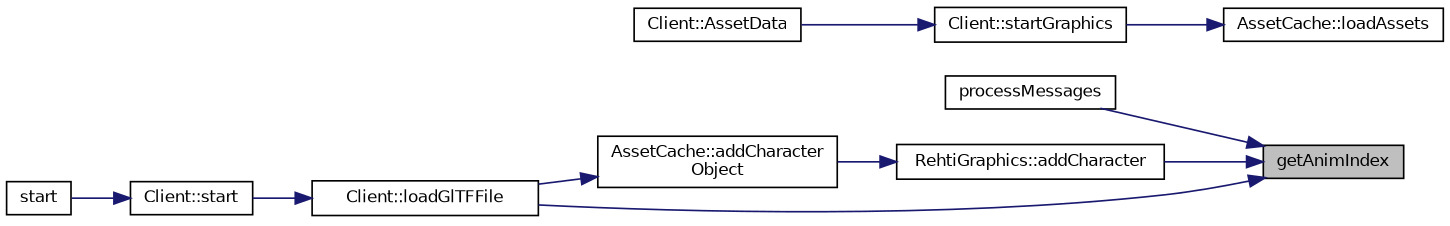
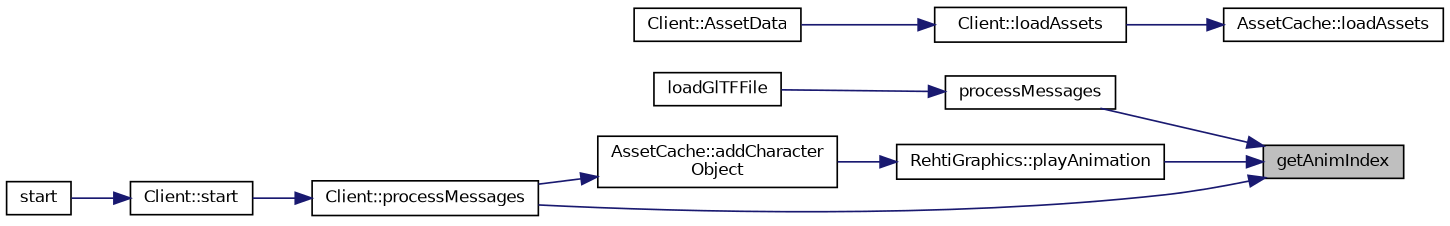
(1030, 25) -> (1030, 25)
none -> (718, 89)
(1030, 162) -> (1030, 162)
(425, 198) -> (425, 198)
